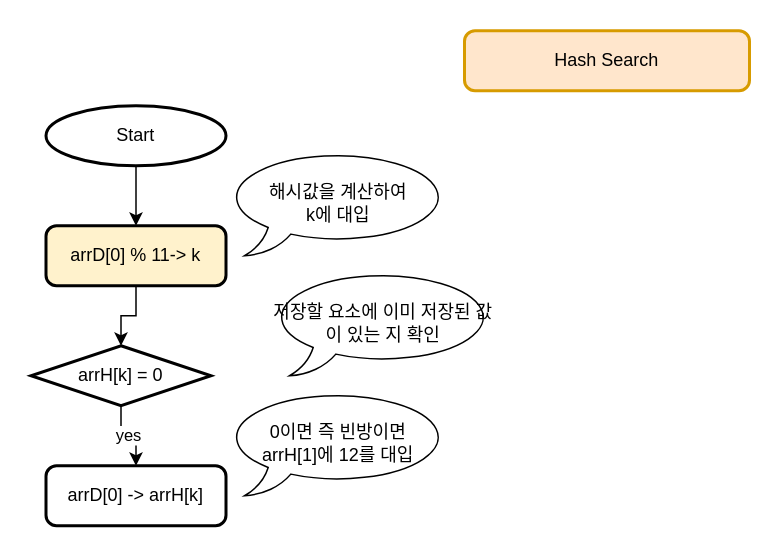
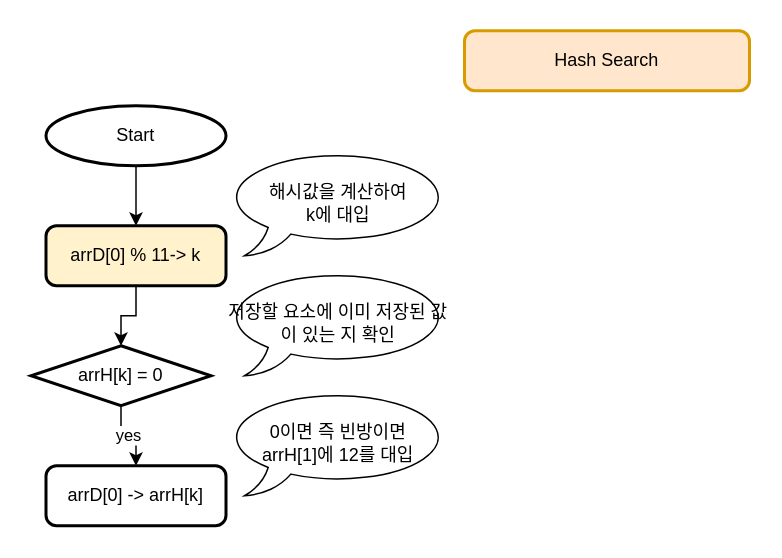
(383, 323) -> (338, 323)
